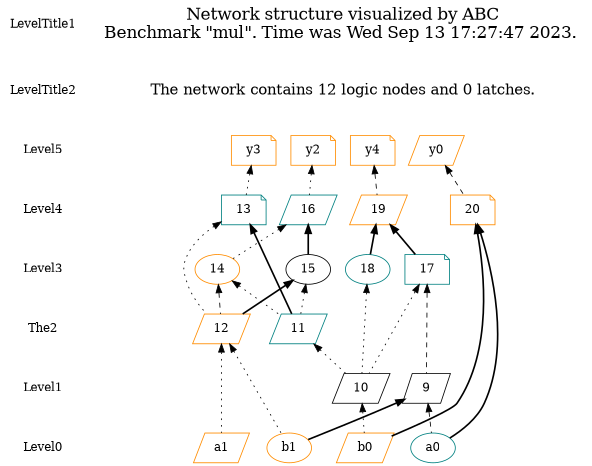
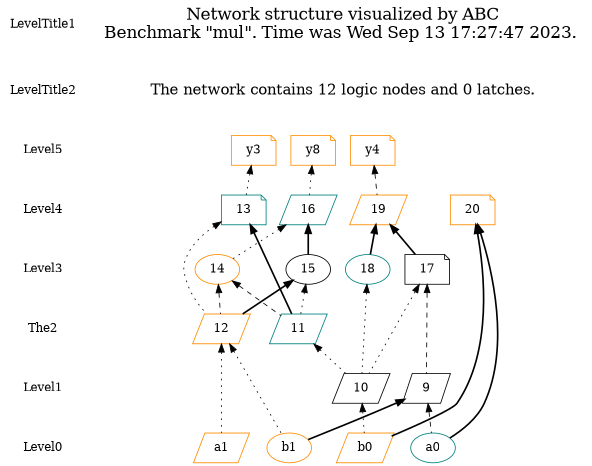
(313, 150) -> (313, 150)
(436, 150) -> none
(427, 269) -> (427, 269)
(256, 298) -> (256, 298)
